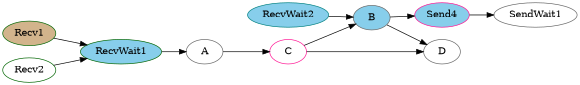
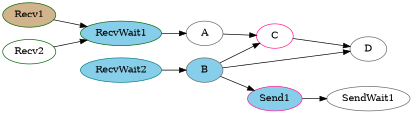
(442, 15) -> (275, 99)
(327, 36) -> (237, 55)
